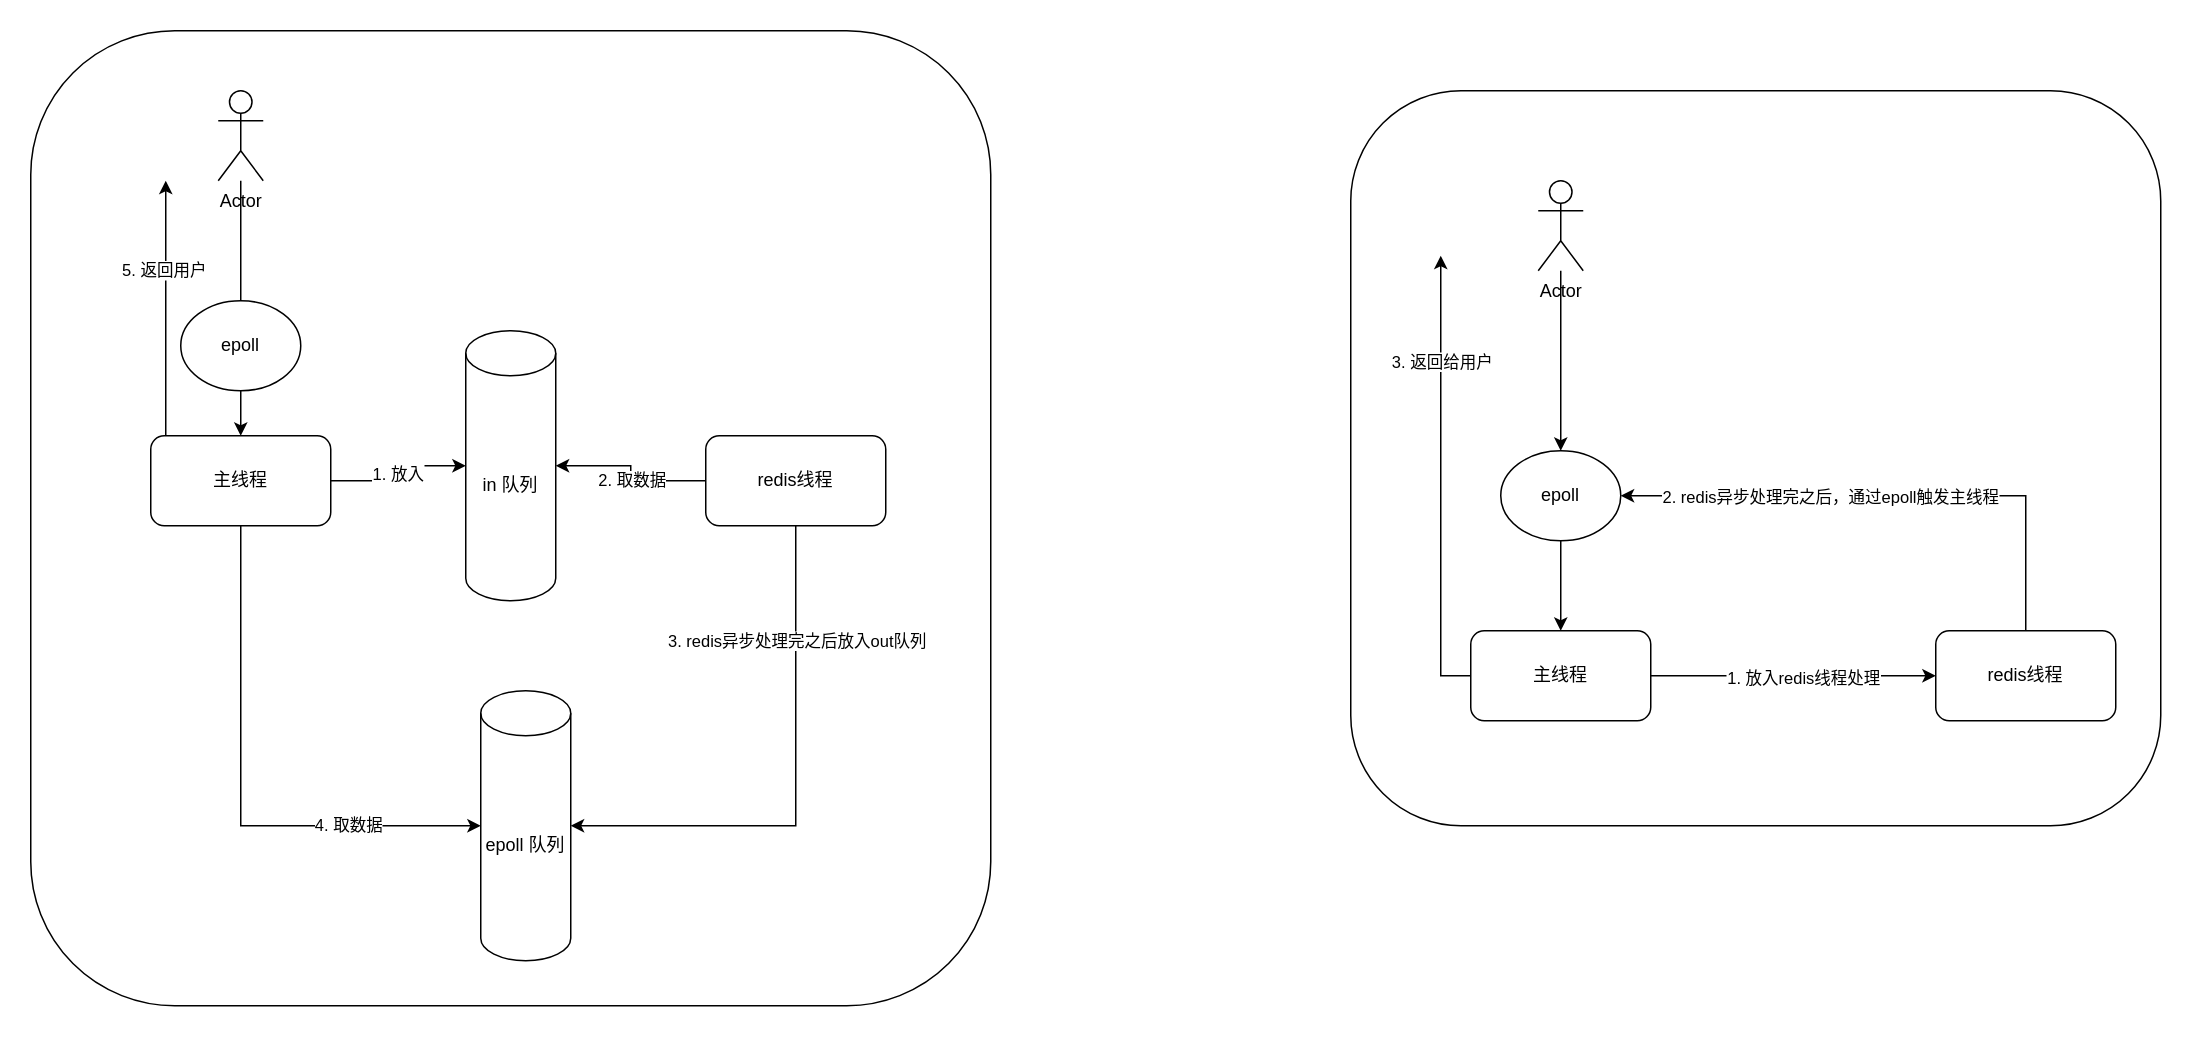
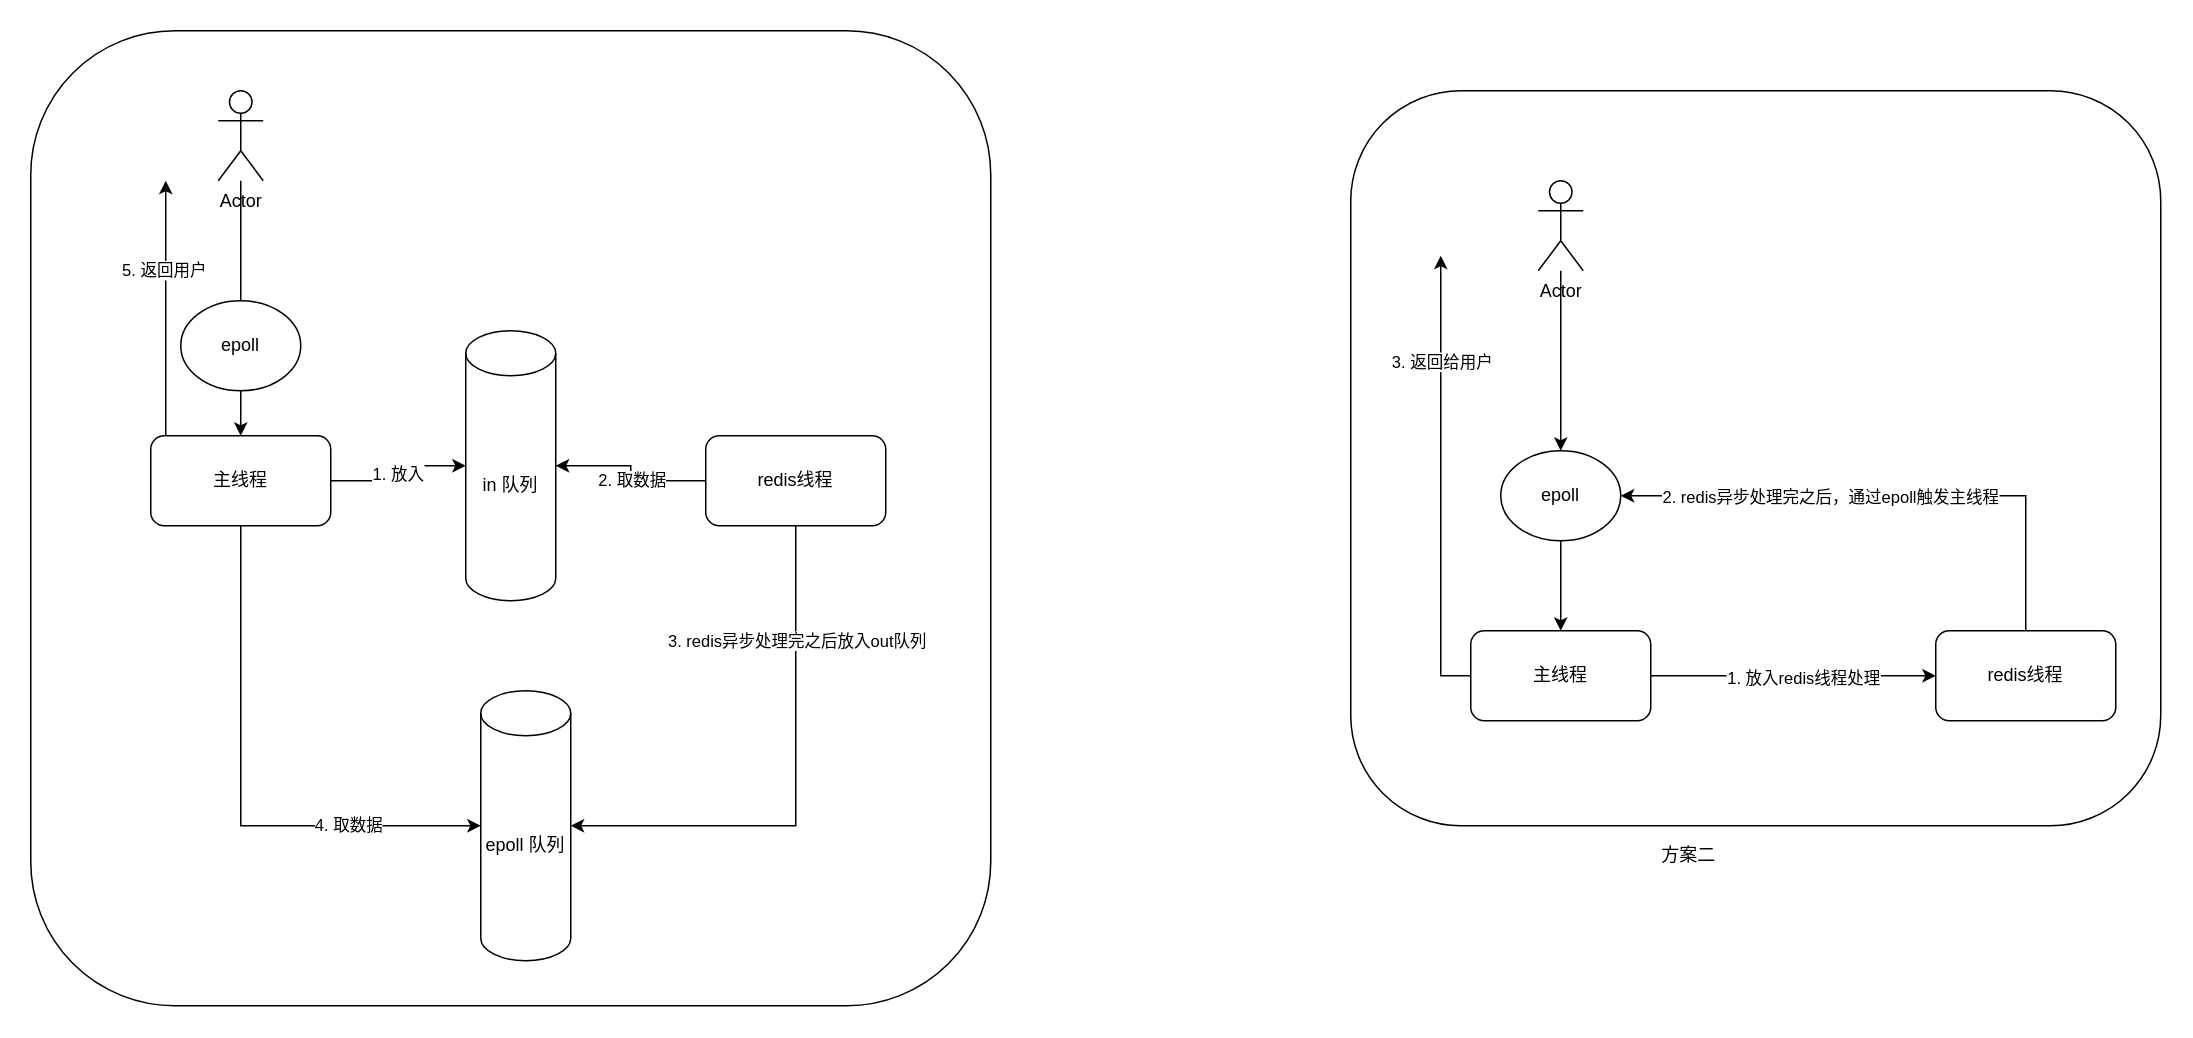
none -> (1688, 856)
